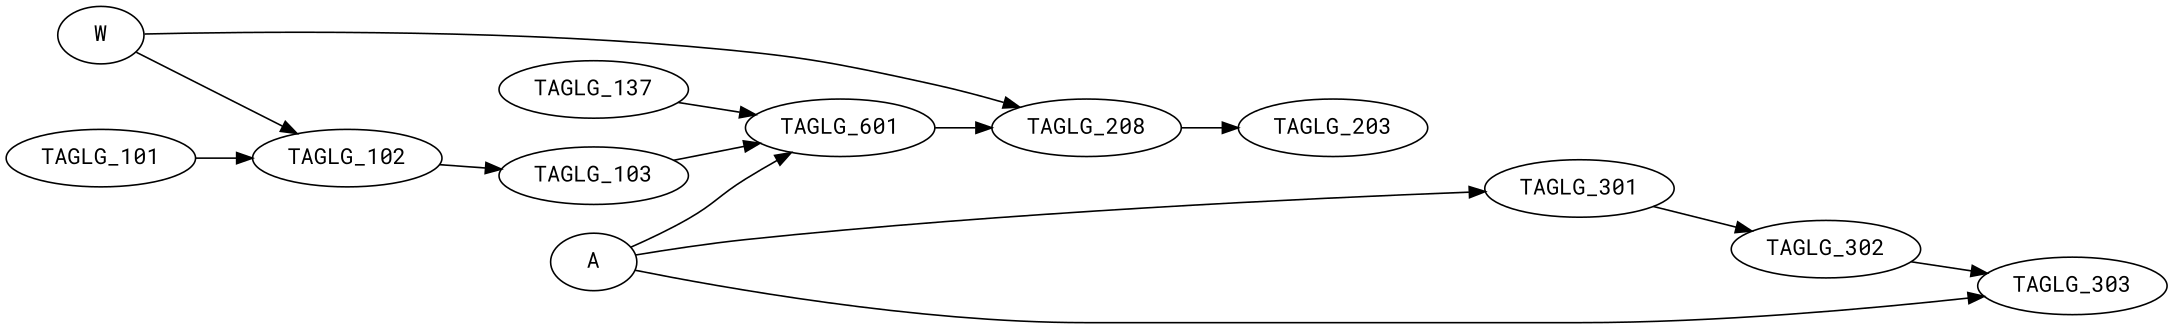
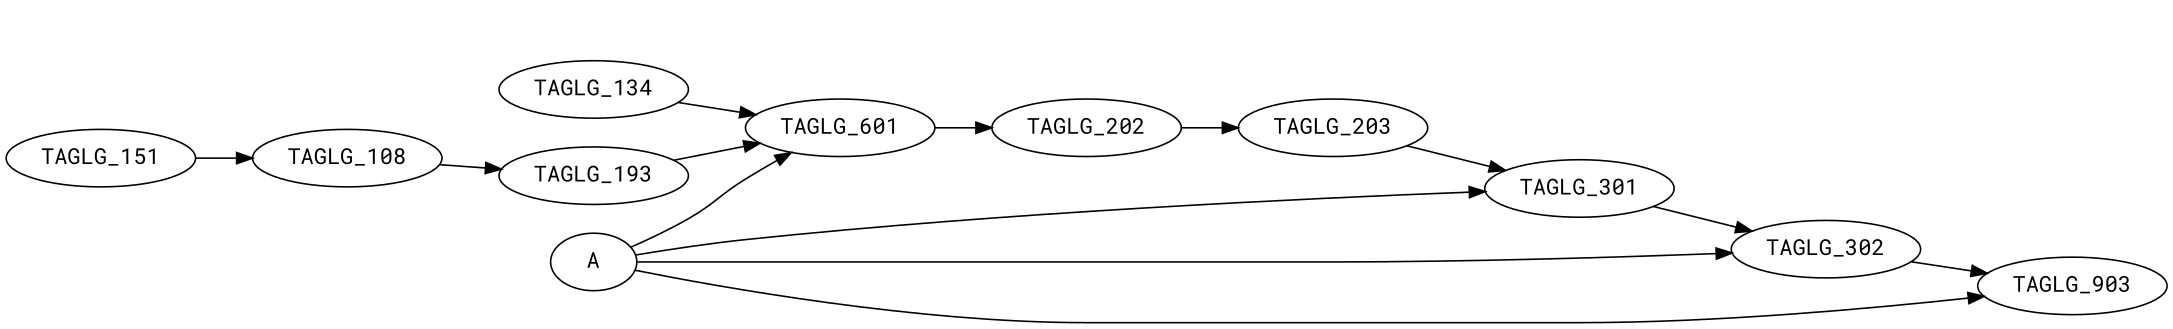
(101, 35) -> none
(594, 89) -> (594, 89)
(1087, 128) -> (1087, 128)
none -> (1448, 156)
(101, 158) -> (101, 158)
(347, 158) -> (347, 158)
(594, 176) -> (594, 176)
none -> (1177, 262)
(2072, 286) -> (2072, 286)
